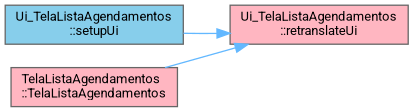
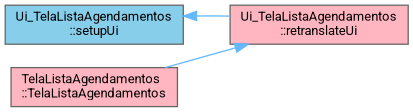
(200, 33) -> (213, 16)
